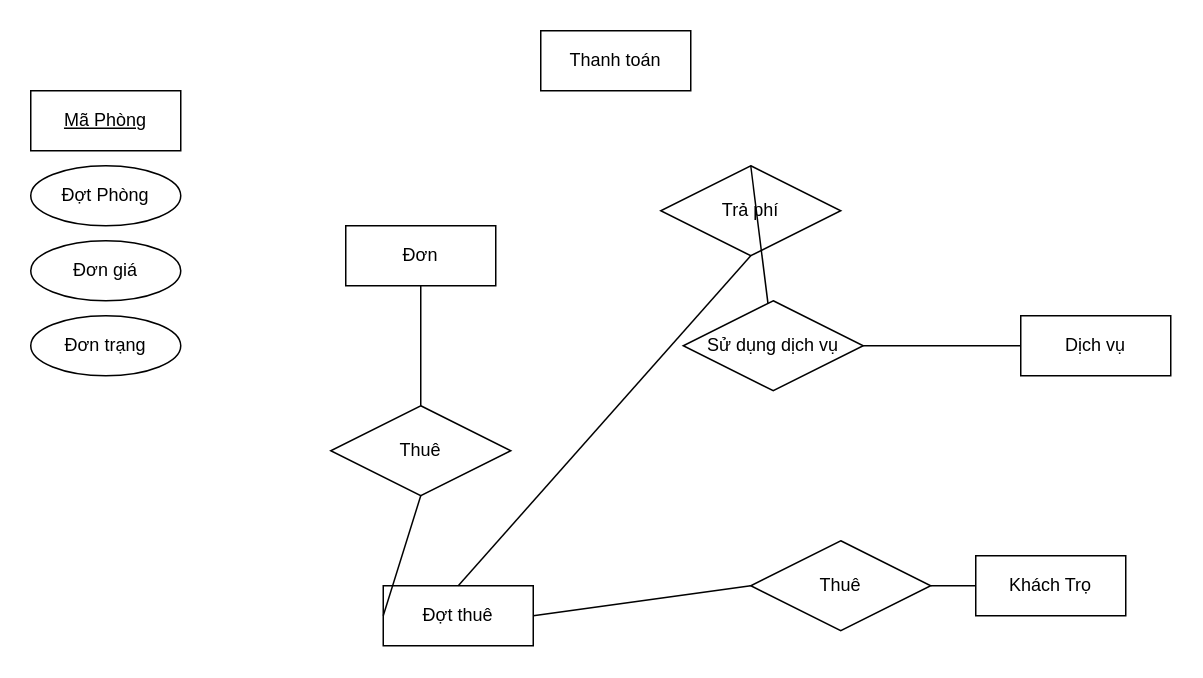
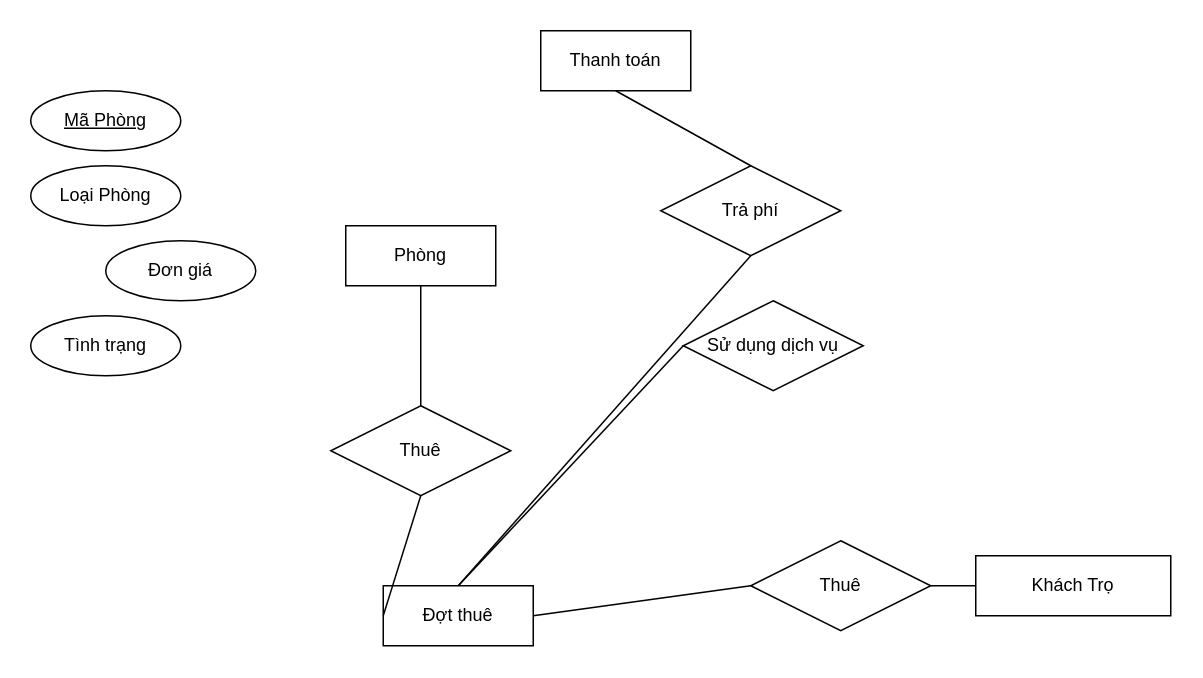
(106, 121) -> (106, 121)
(106, 196) -> (106, 196)
(759, 235) -> (682, 128)
(421, 256) -> (421, 256)
(106, 271) -> (181, 271)
(106, 346) -> (106, 346)
(942, 346) -> none
(1096, 346) -> none
none -> (581, 454)
(1051, 586) -> (1073, 586)
